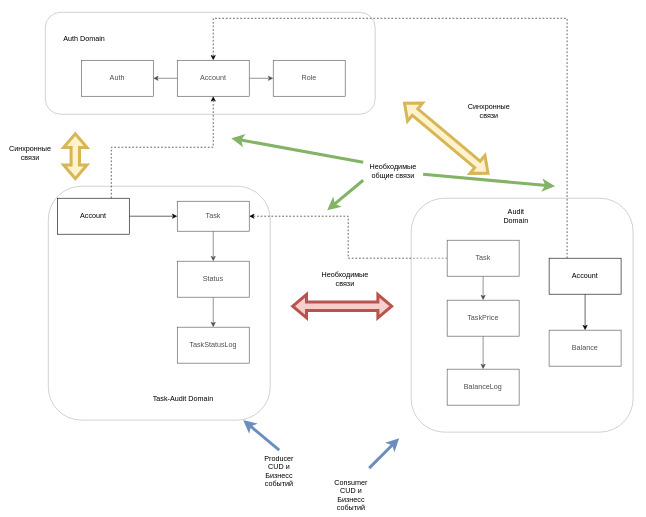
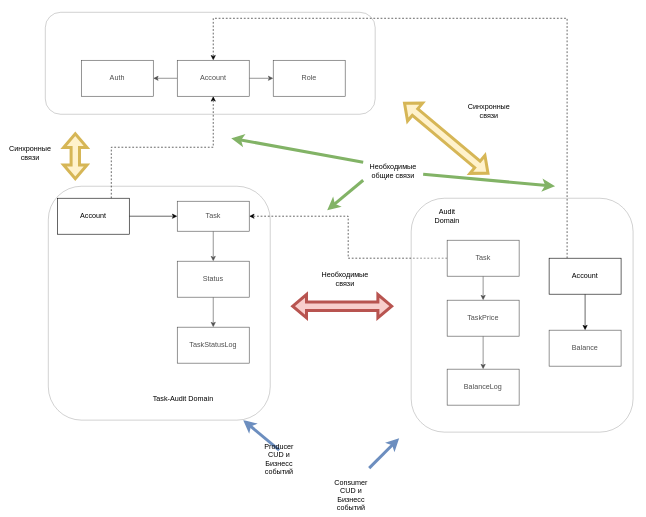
(84, 39) -> none
(516, 216) -> (447, 216)
(279, 471) -> (279, 459)
